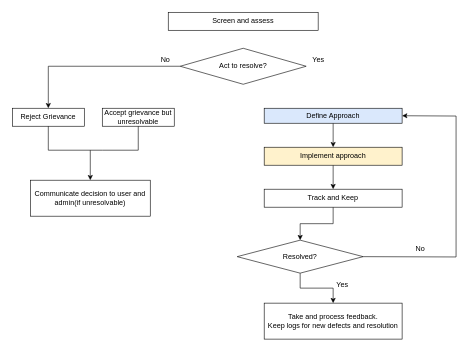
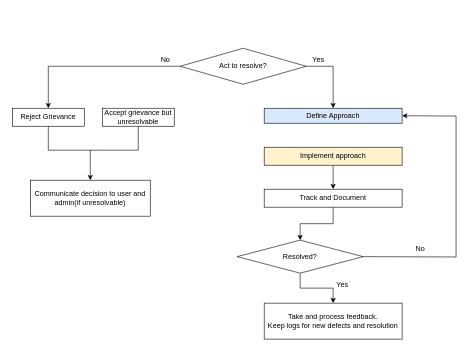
(243, 21) -> none
none -> (332, 66)
(333, 141) -> none
(333, 198) -> (333, 198)
